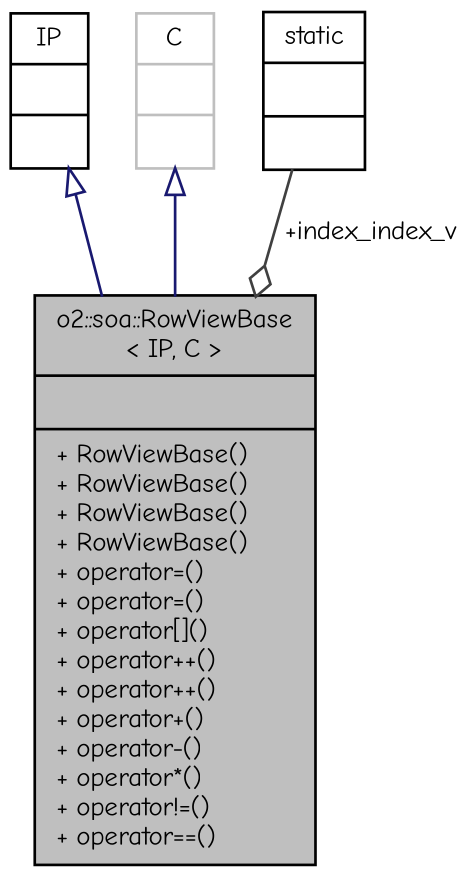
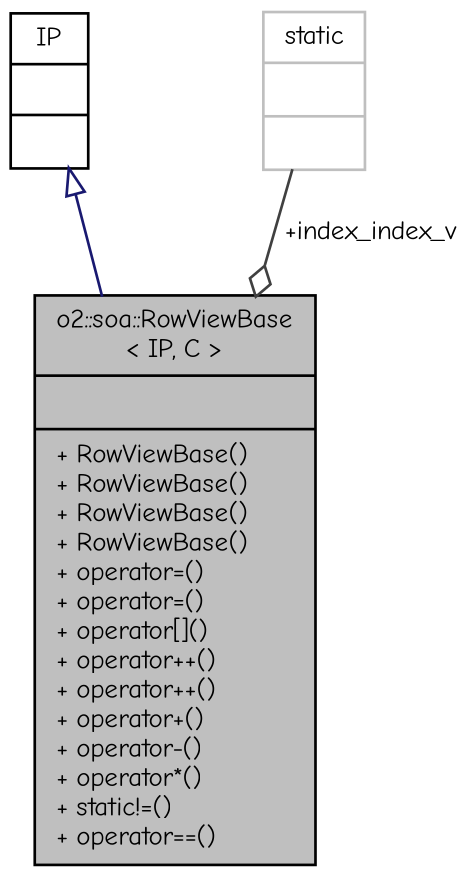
(175, 91) -> none
(314, 91) -> (314, 91)
(134, 807) -> (115, 807)
